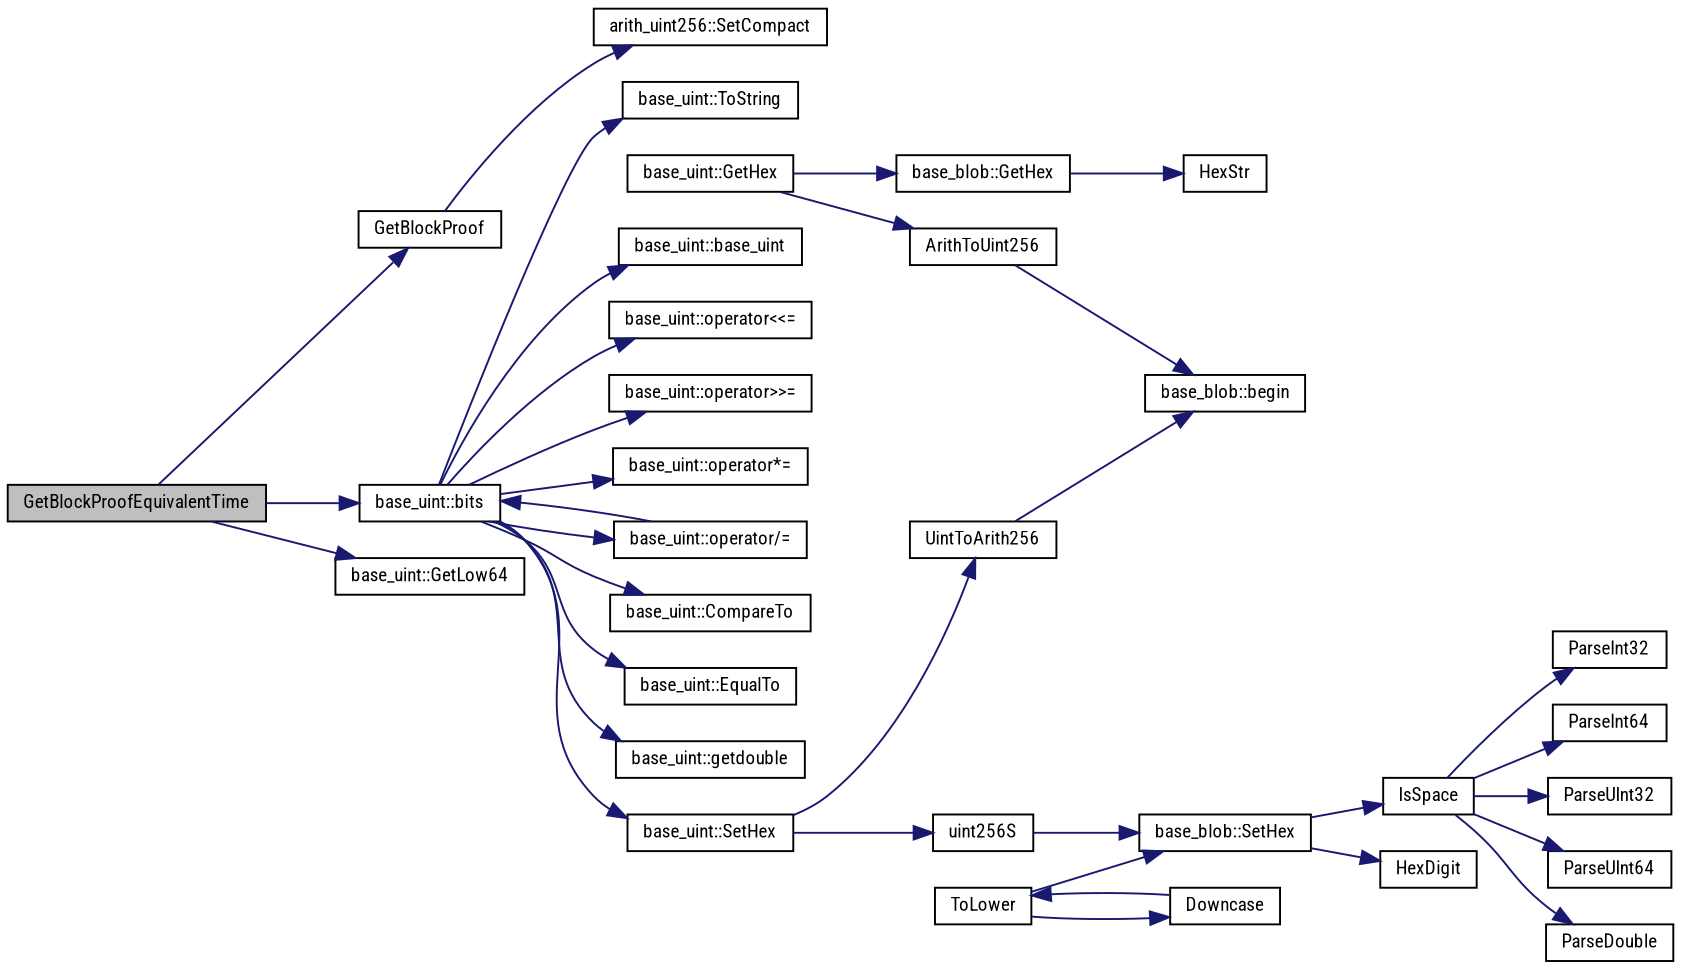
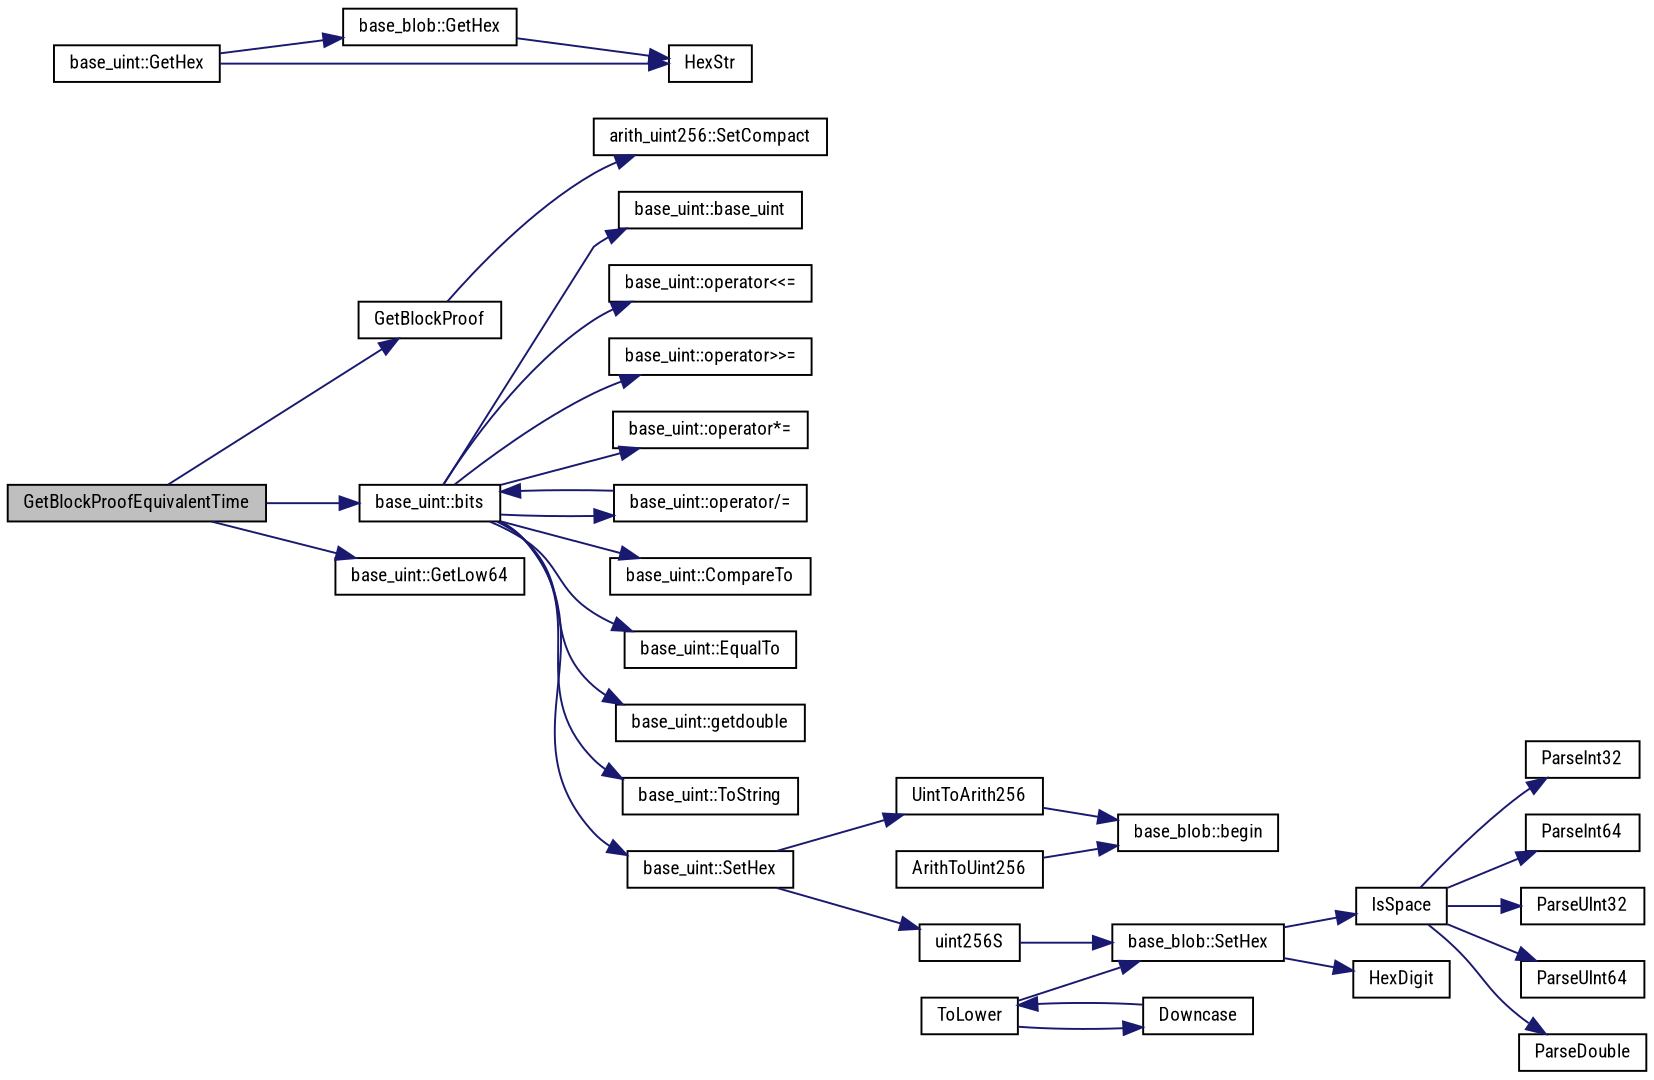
(837, 208) -> (434, 64)
